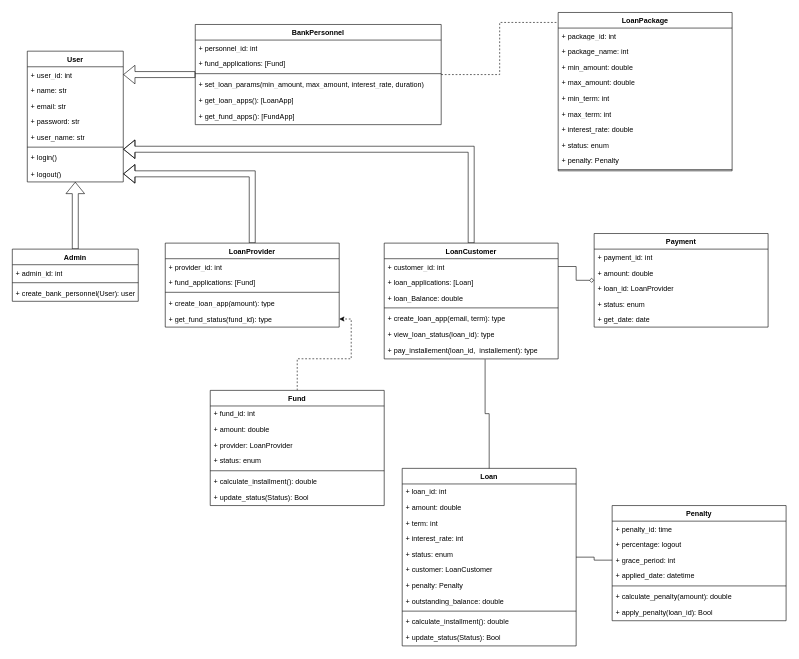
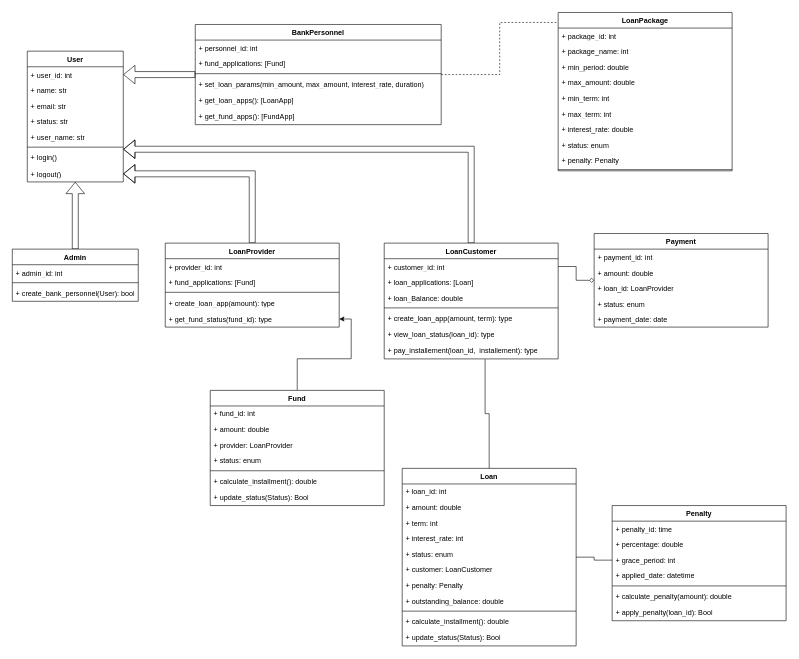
(598, 68) -> (597, 68)
(58, 122) -> (54, 122)
(76, 298) -> (76, 298)
(453, 319) -> (457, 319)
(627, 320) -> (635, 320)
(332, 359) -> (332, 359)
(652, 545) -> (652, 545)
